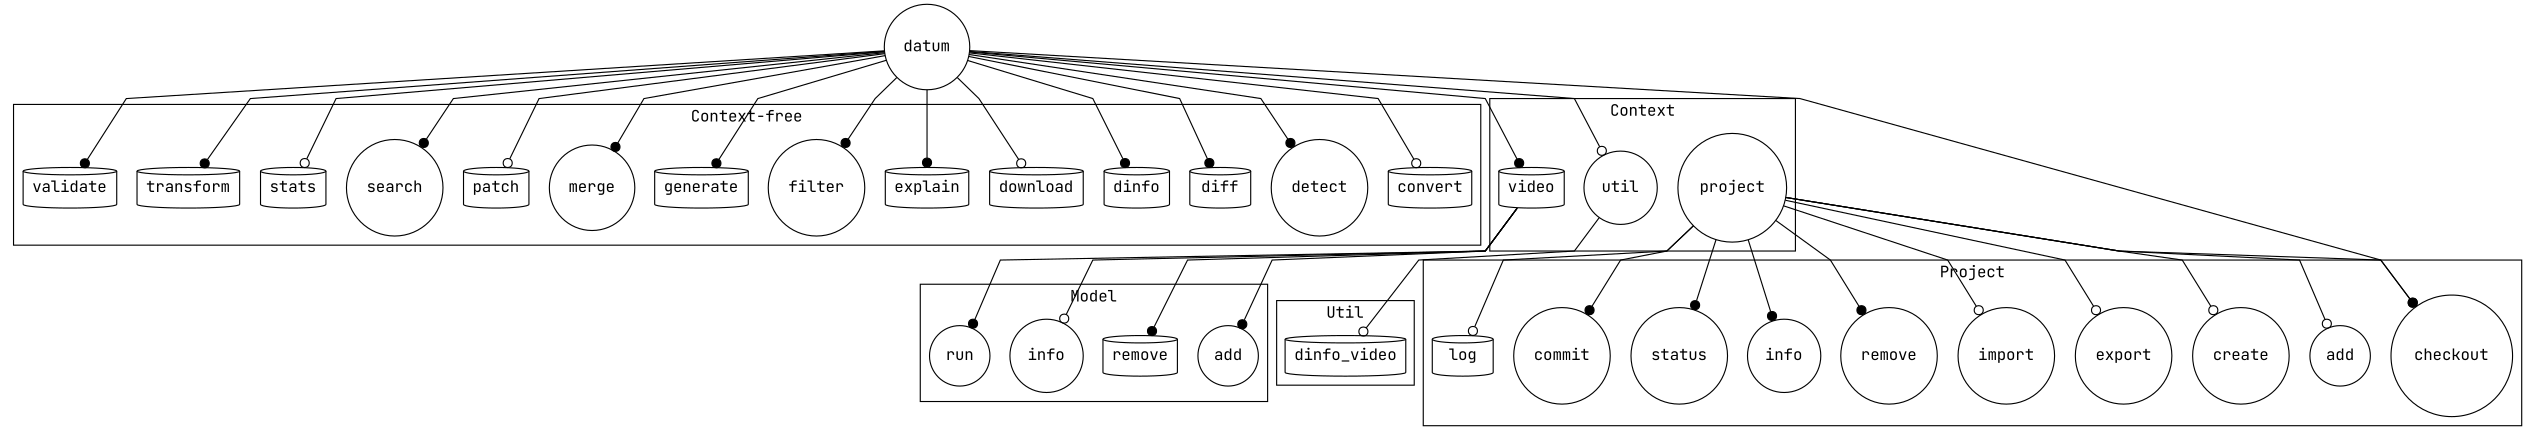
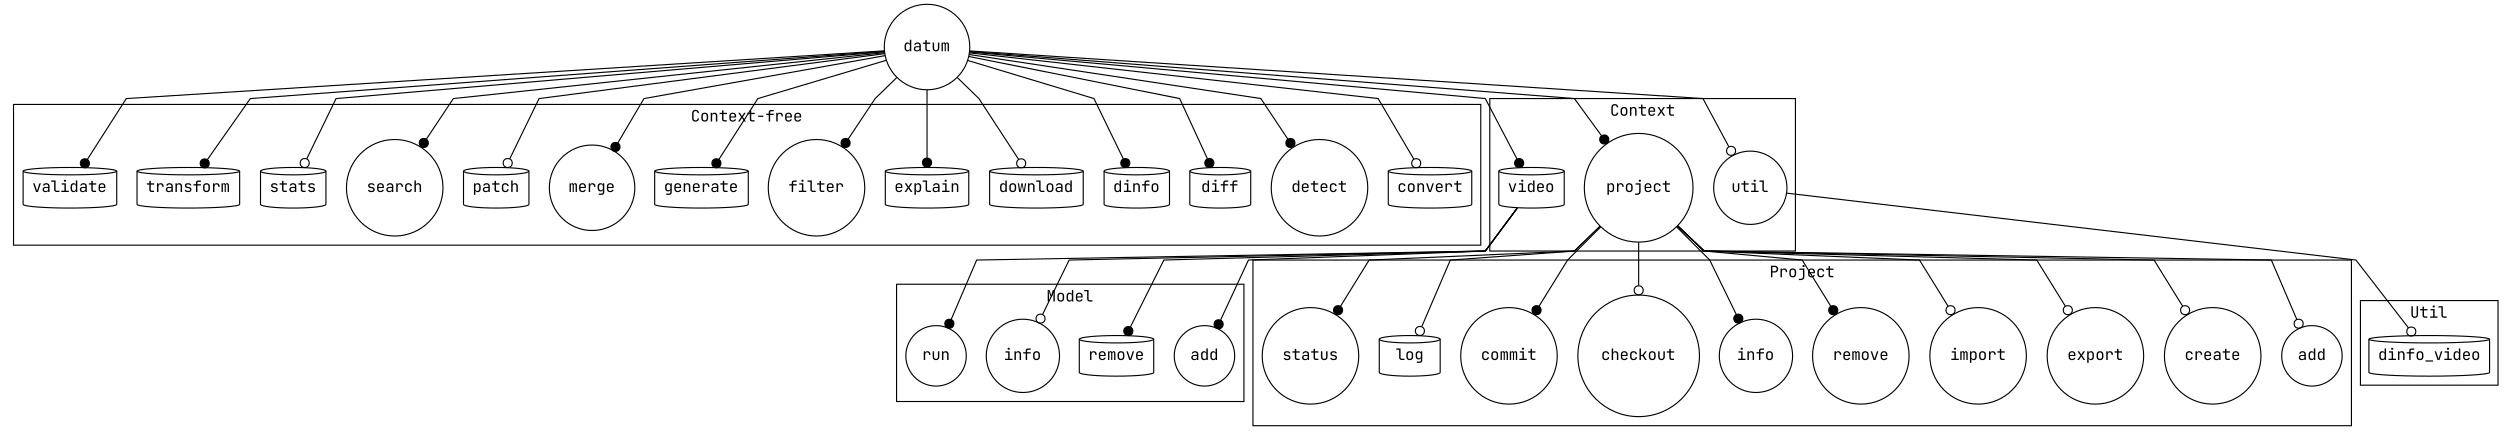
(1673, 91) -> (1295, 77)
